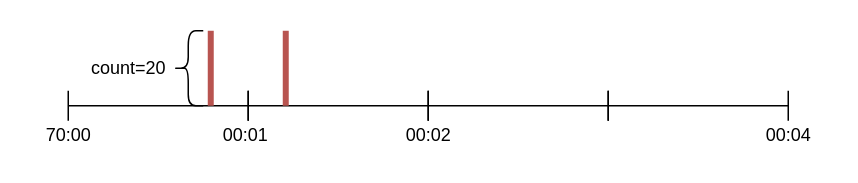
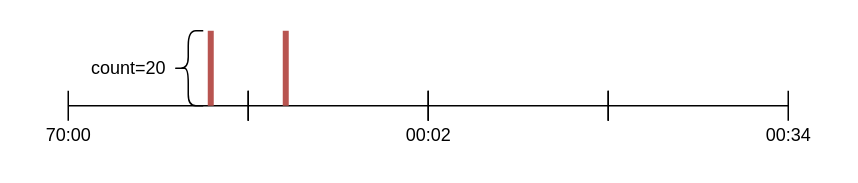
(245, 136) -> none
(789, 136) -> (789, 136)
